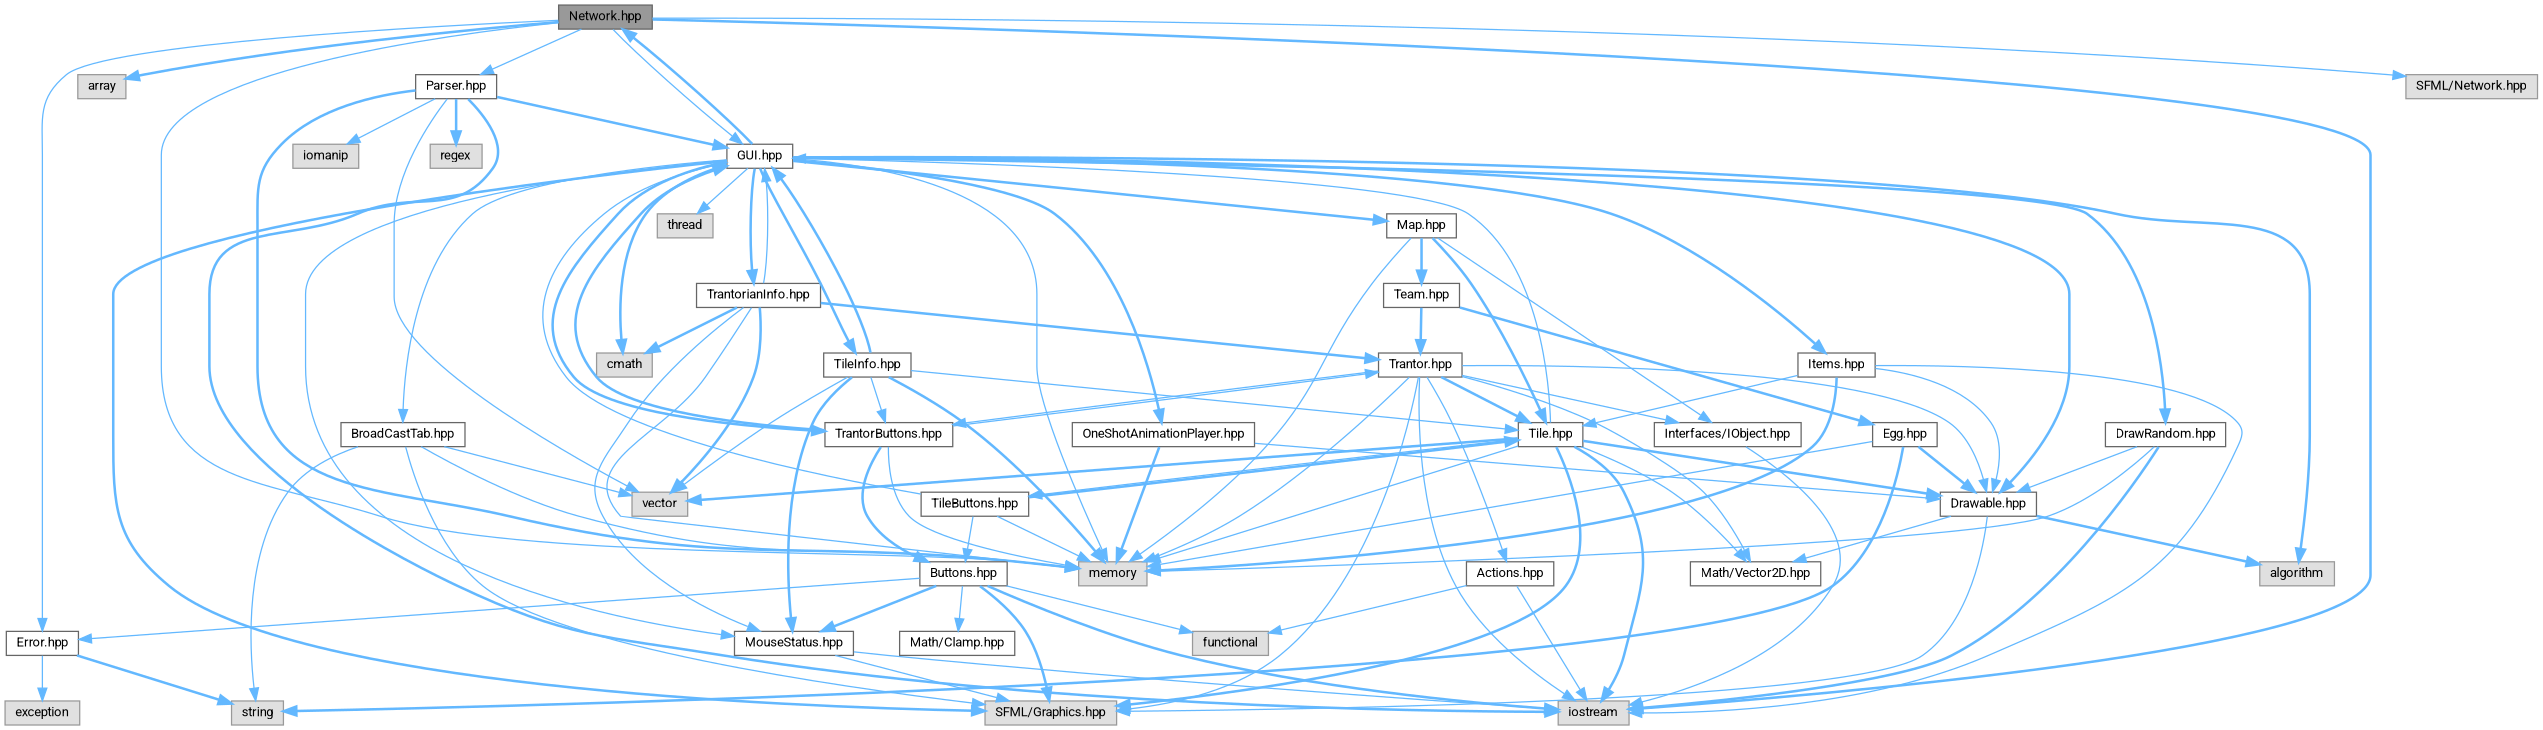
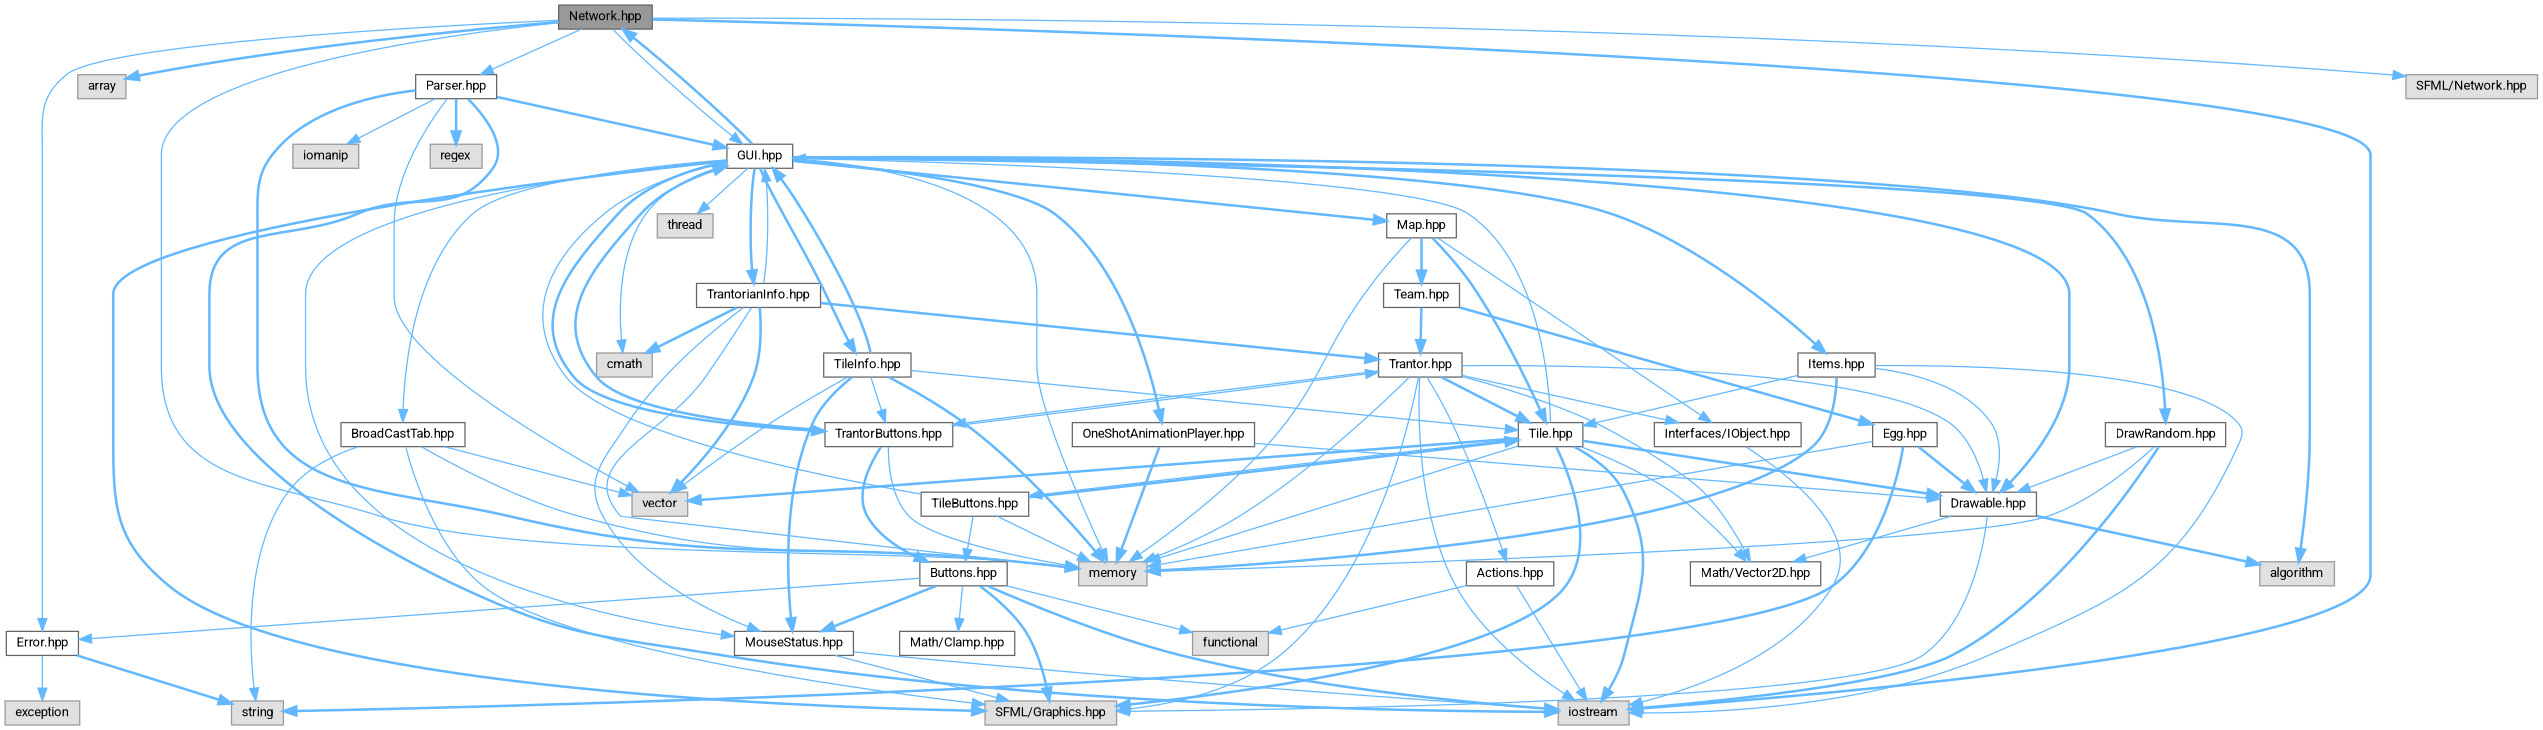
(635, 234) -> (635, 234)
